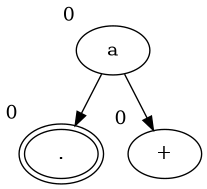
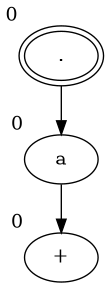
(92, 94) -> (61, 103)
